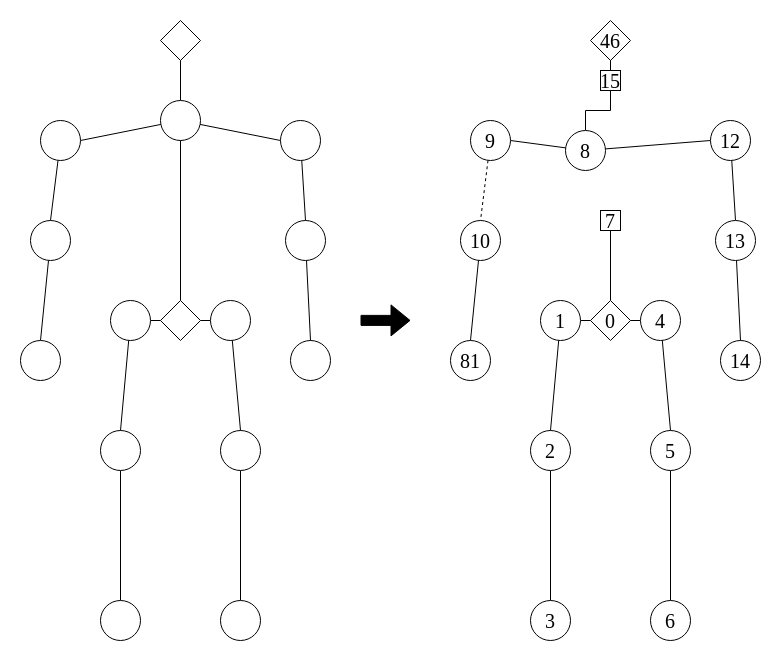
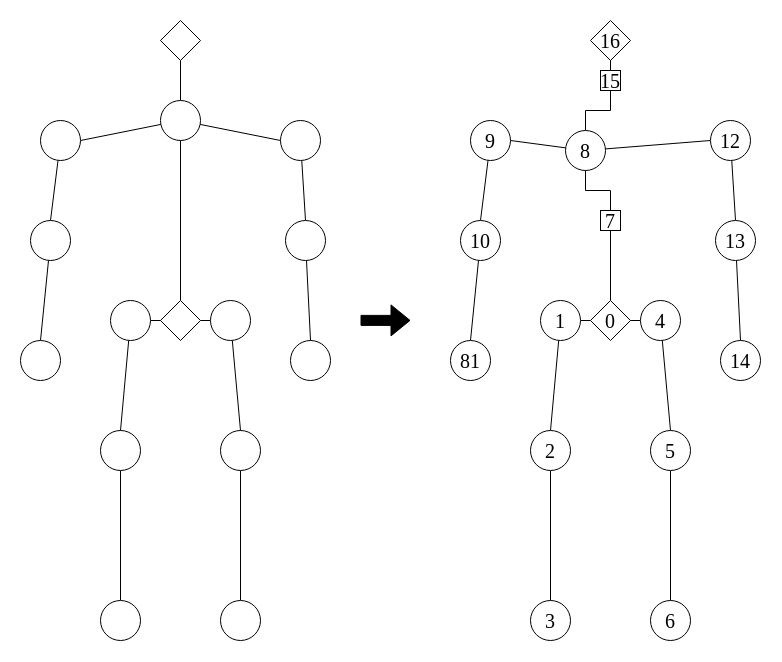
(611, 41) -> (611, 41)
(484, 190) -> (484, 190)
none -> (599, 191)
